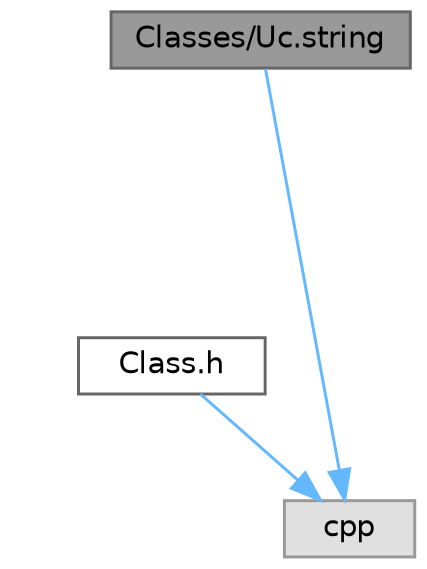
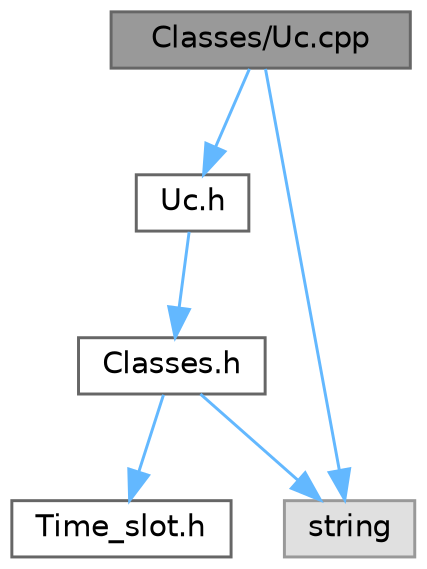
(261, 40) -> (261, 40)
none -> (193, 203)
(172, 366) -> (172, 366)
none -> (121, 529)
(350, 529) -> (350, 529)
